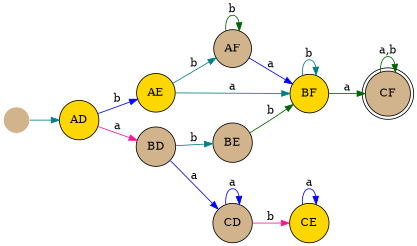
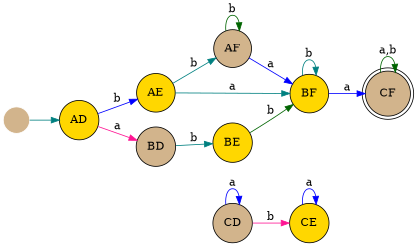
(343, 94) -> (343, 94)
(233, 143) -> (233, 143)
(191, 182) -> none
